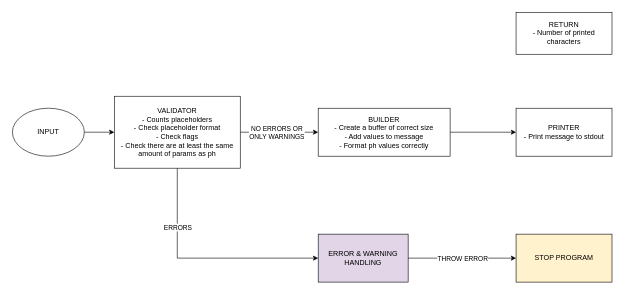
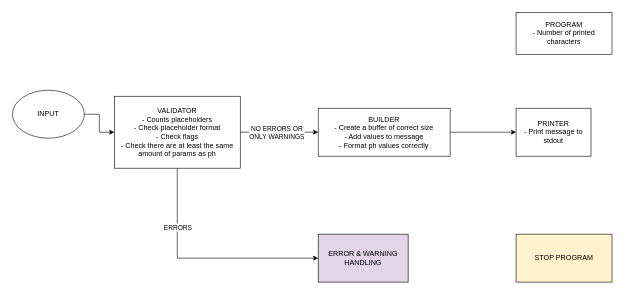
(564, 33) -> (564, 33)
(48, 132) -> (48, 114)
(564, 132) -> (554, 132)
(462, 258) -> none
